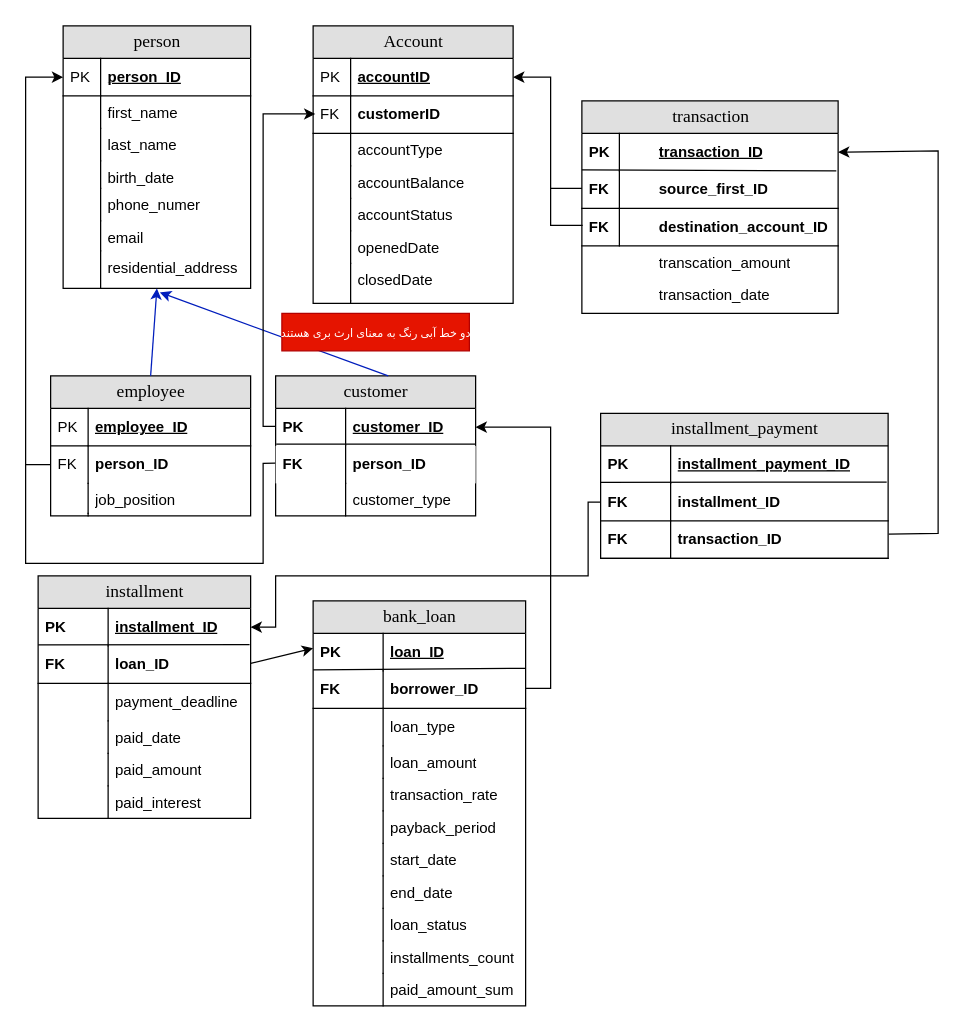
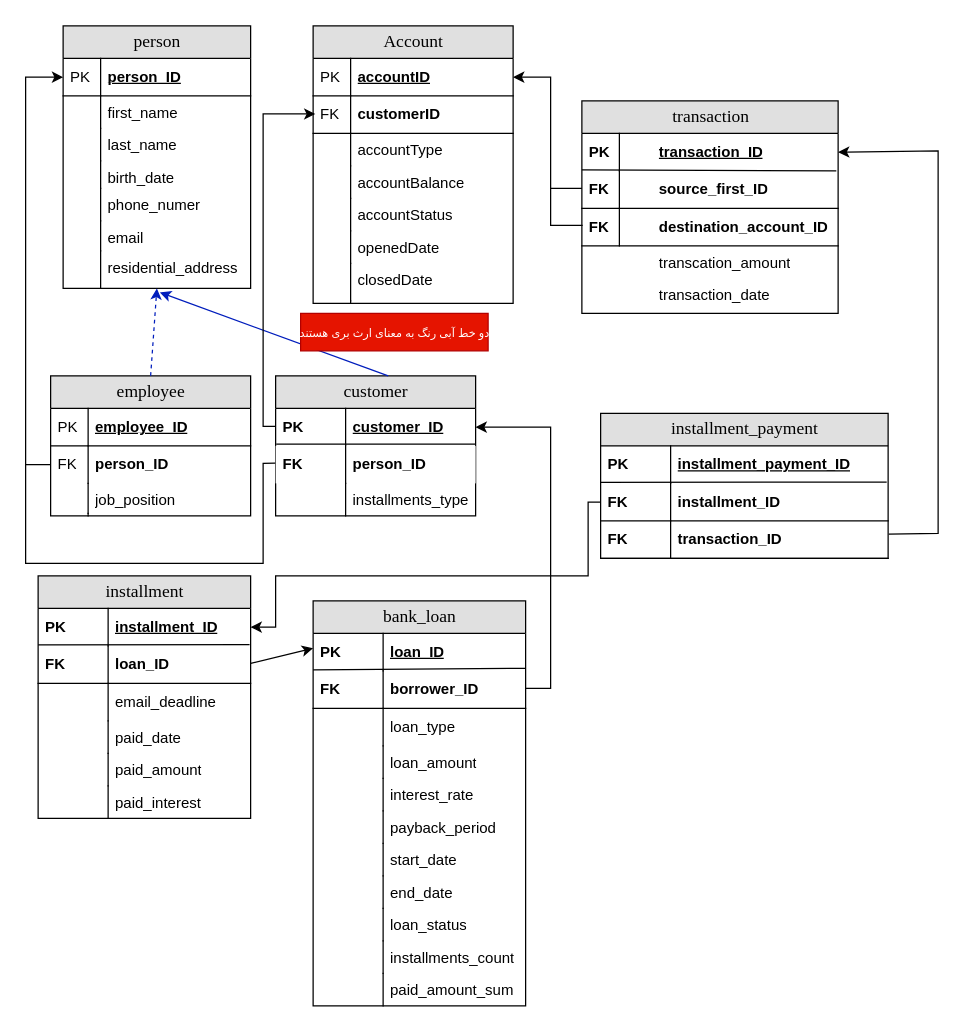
(376, 332) -> (394, 332)
(153, 336) -> (153, 336)
(408, 501) -> (412, 510)
(179, 702) -> (167, 702)
(456, 805) -> (443, 796)
